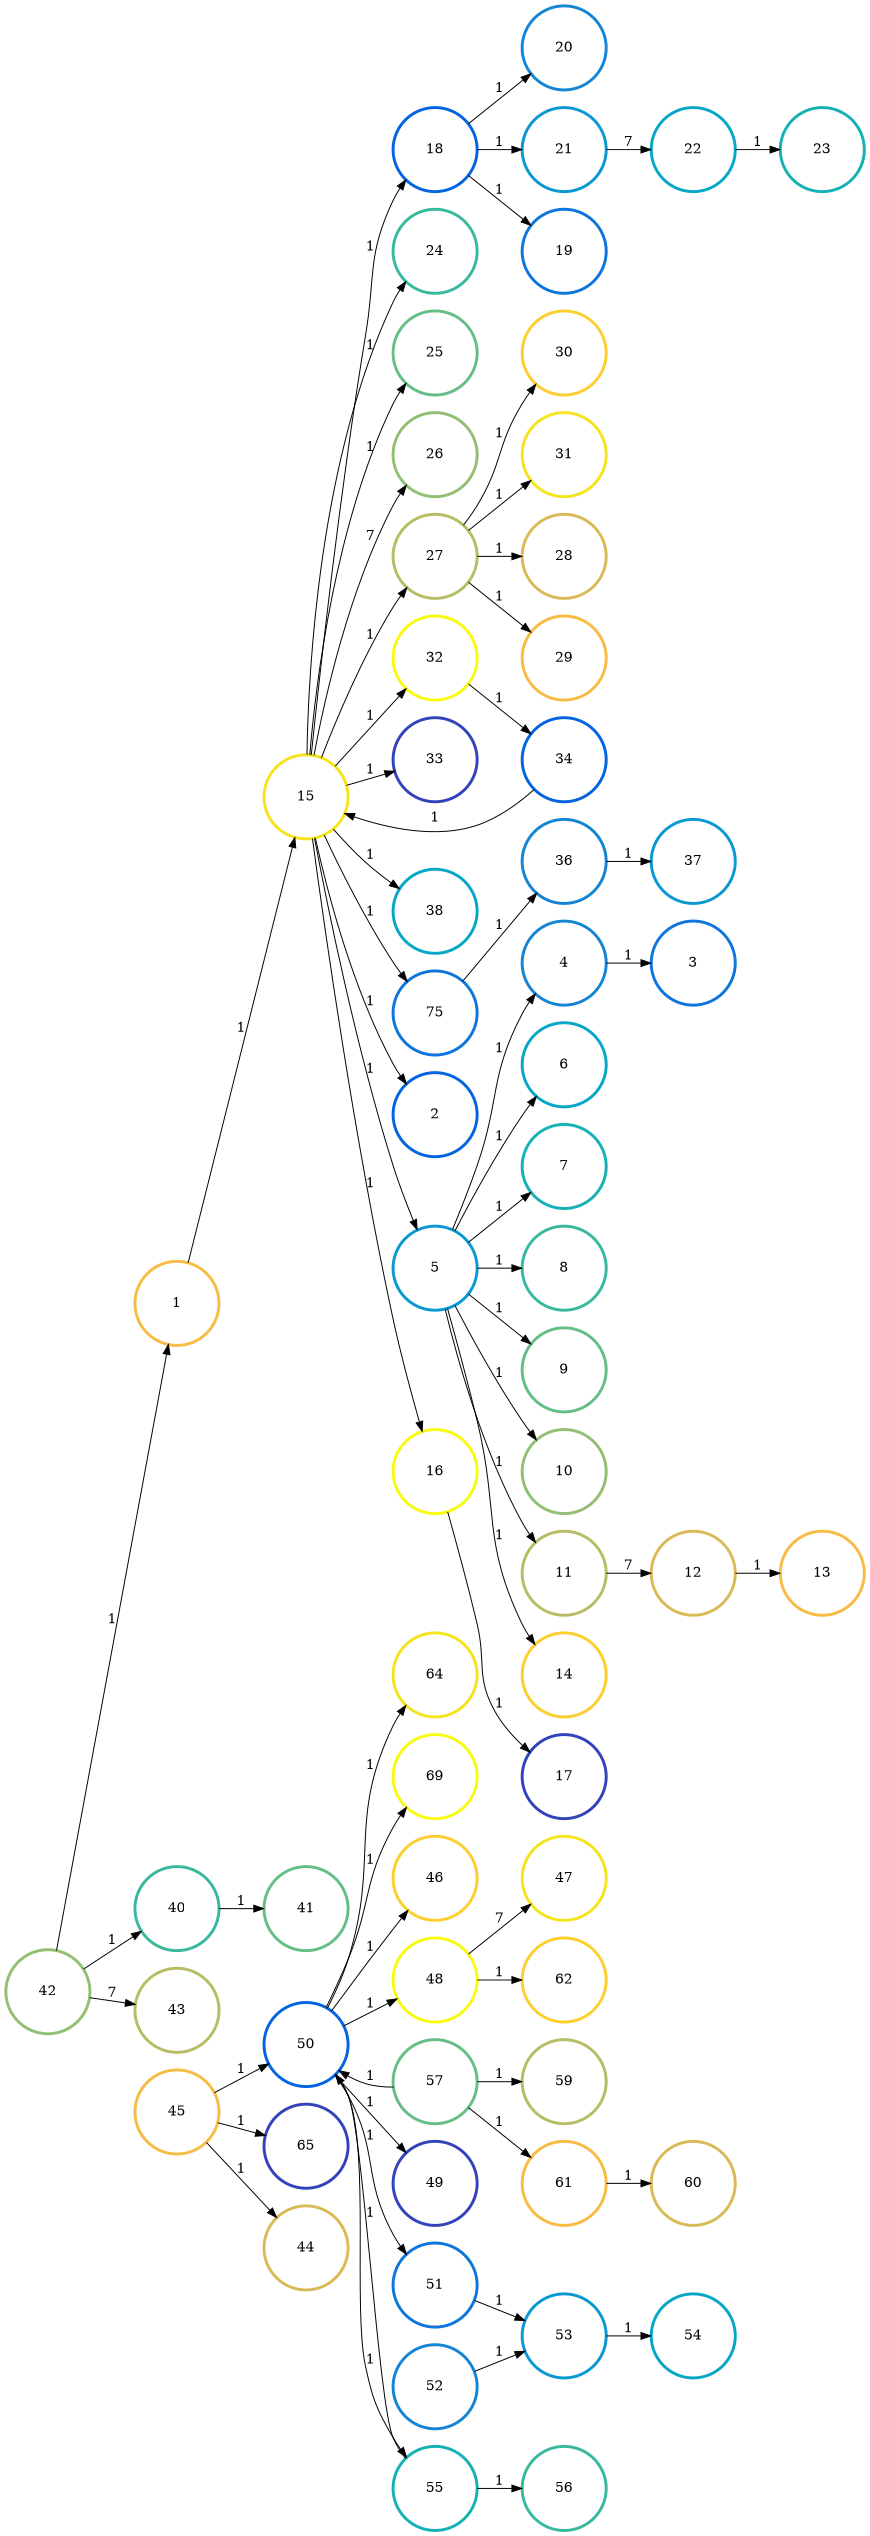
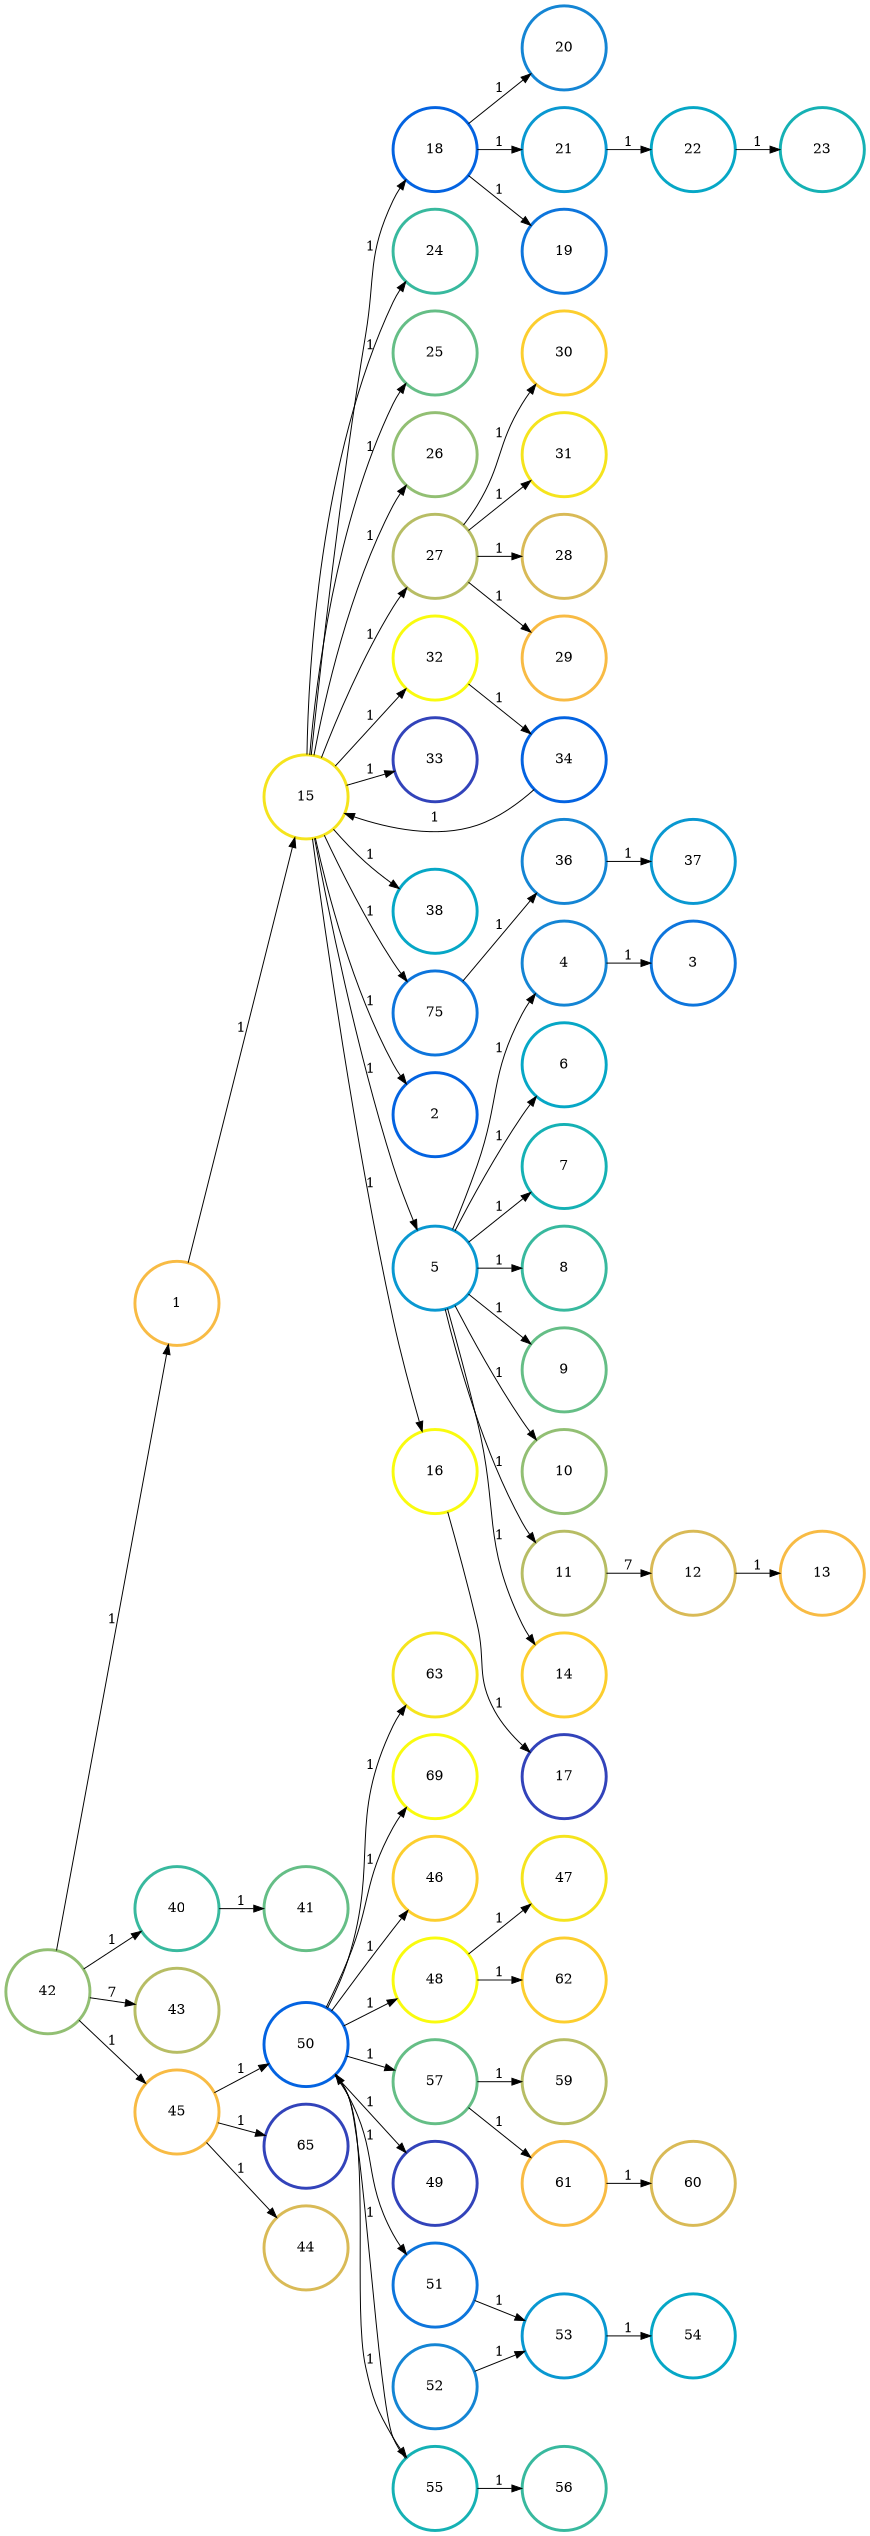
(629, 142) -> (629, 142)
(371, 536) -> (371, 536)
(435, 1675) -> (435, 1675)
(500, 1919) -> (500, 1919)
none -> (109, 2048)
(370, 2085) -> (366, 2062)
